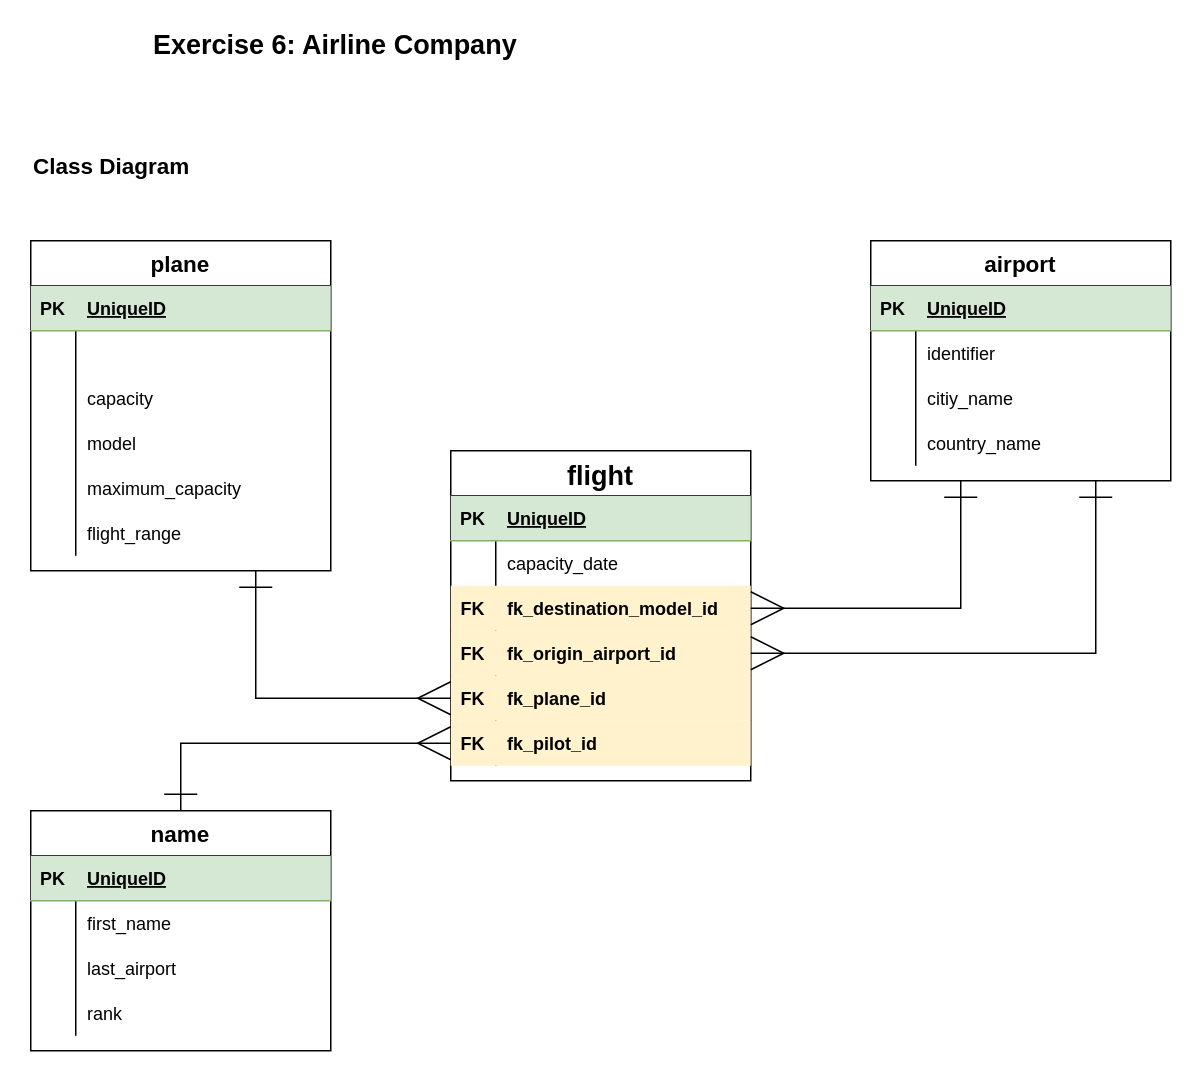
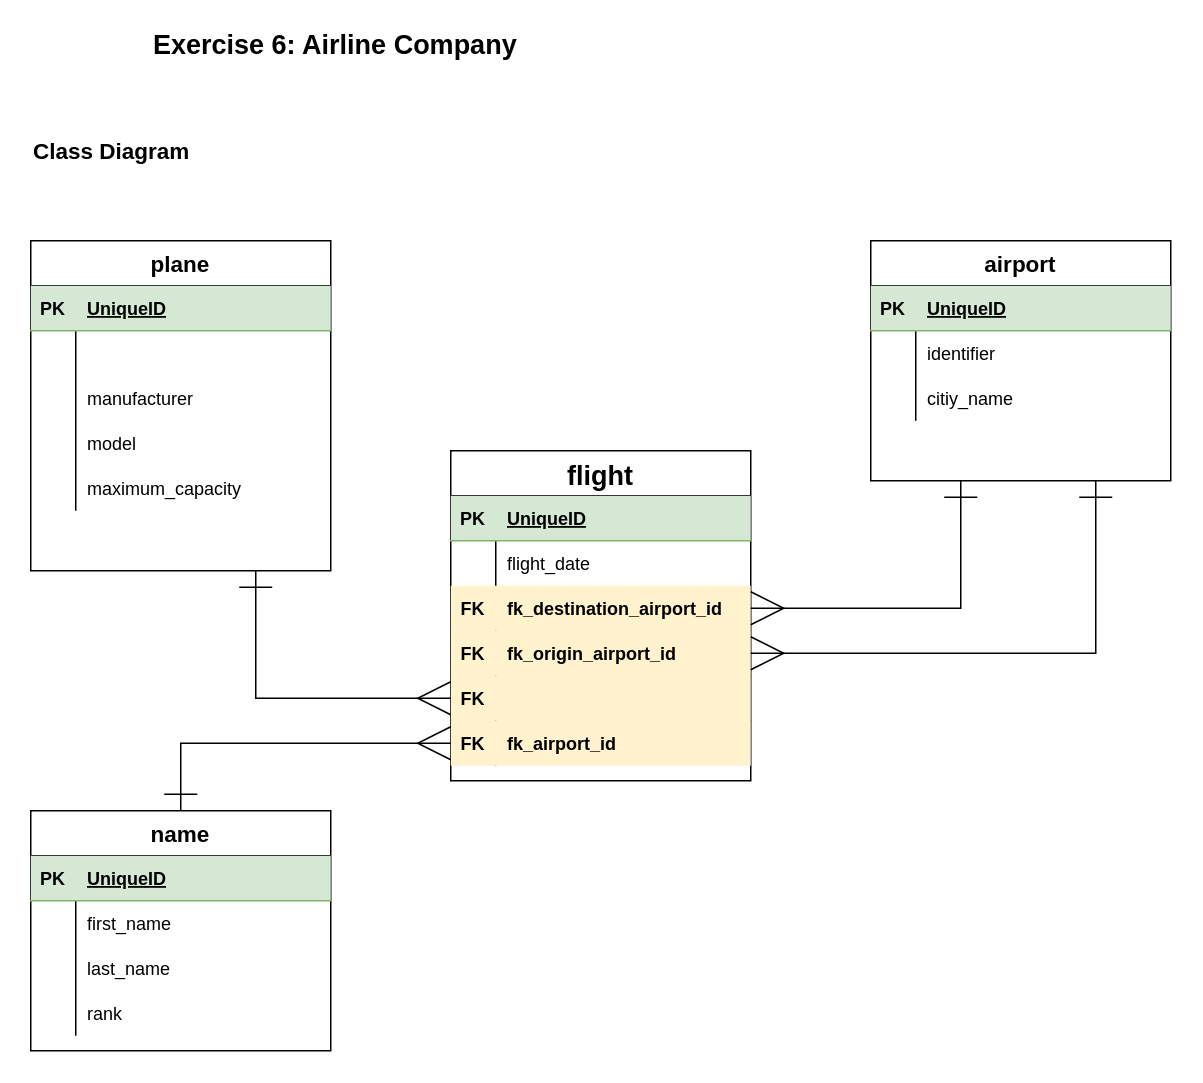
(128, 166) -> (128, 151)
(125, 399) -> (147, 399)
(1043, 443) -> none
(203, 533) -> none
(570, 564) -> (558, 564)
(614, 609) -> (624, 609)
(623, 698) -> none
(555, 744) -> (568, 744)
(143, 969) -> (130, 969)
